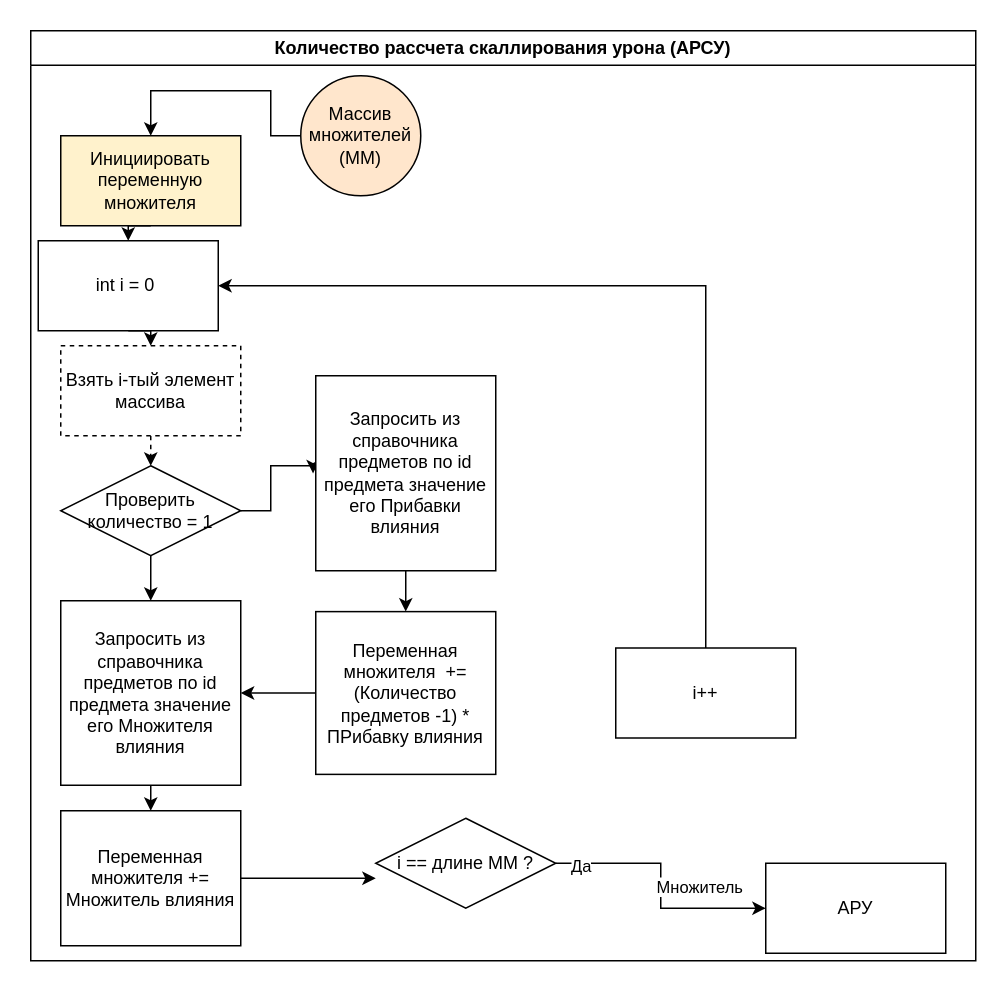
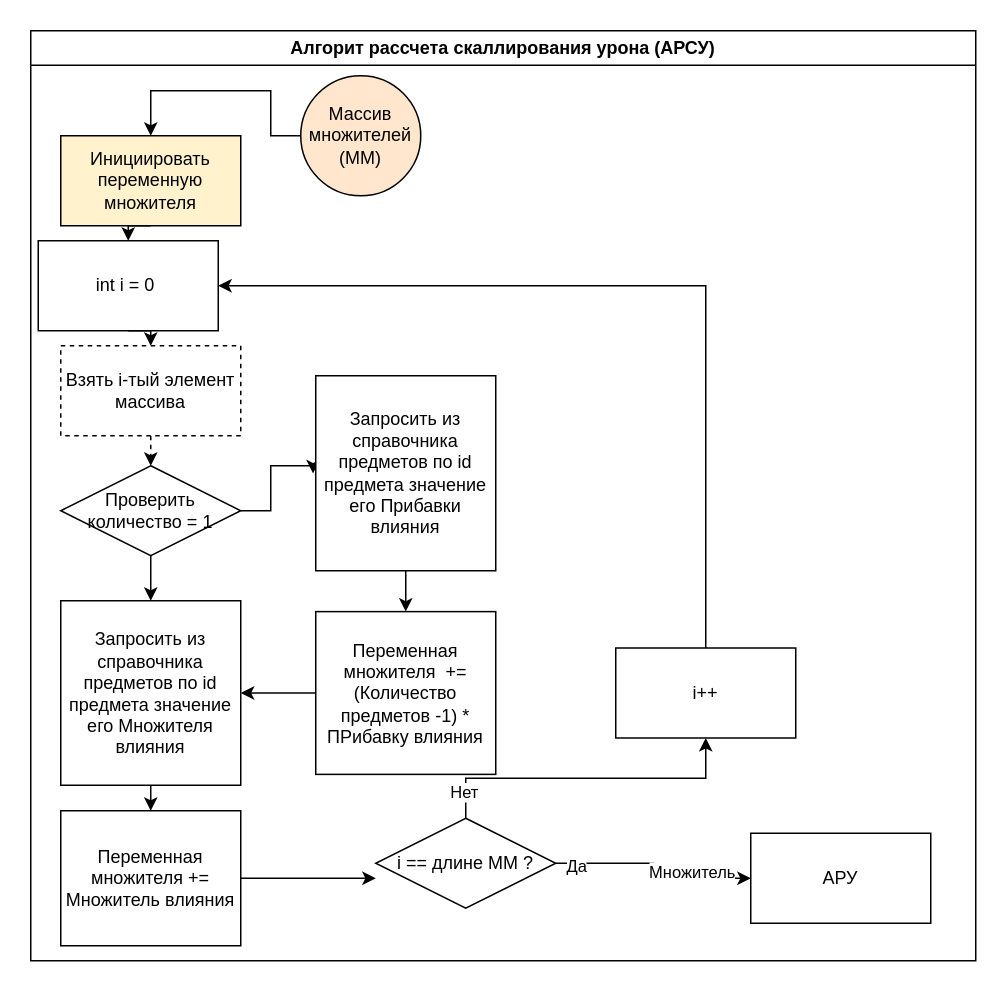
(503, 49) -> (503, 49)
none -> (581, 778)
(856, 908) -> (841, 878)
